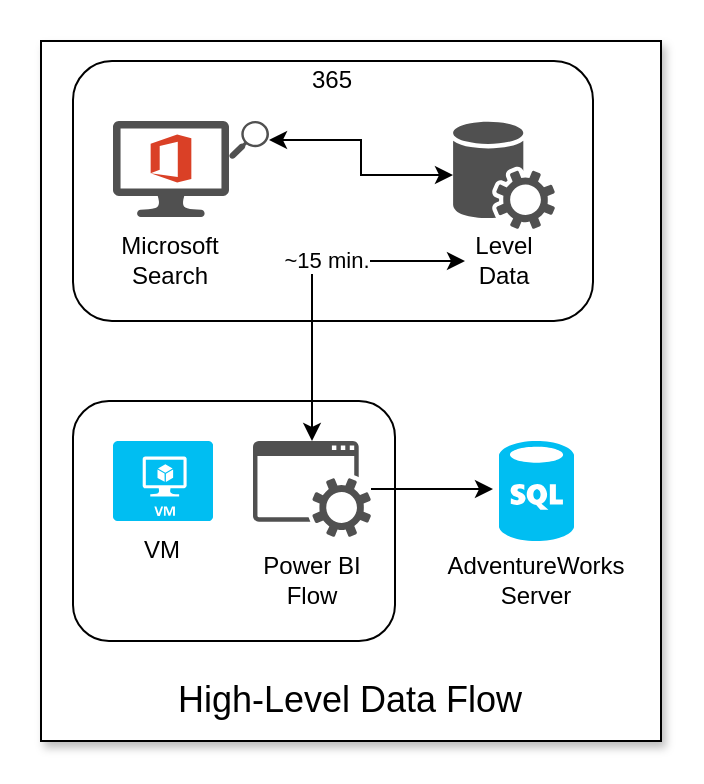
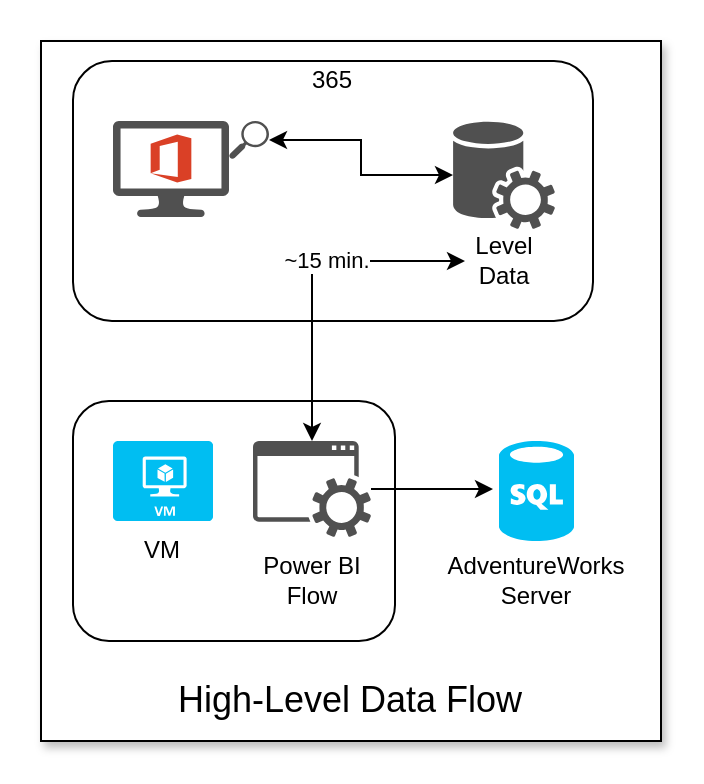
(171, 261) -> none
